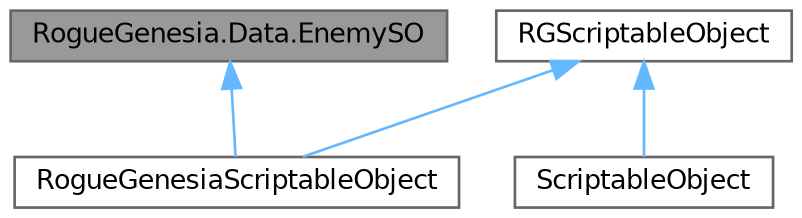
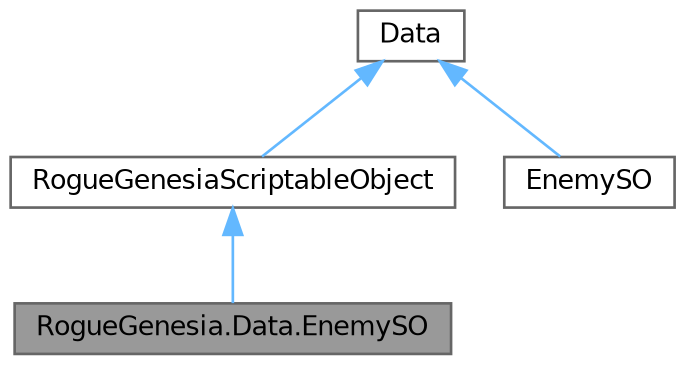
(644, 36) -> (411, 36)
(234, 123) -> (233, 269)
(644, 182) -> (589, 182)
